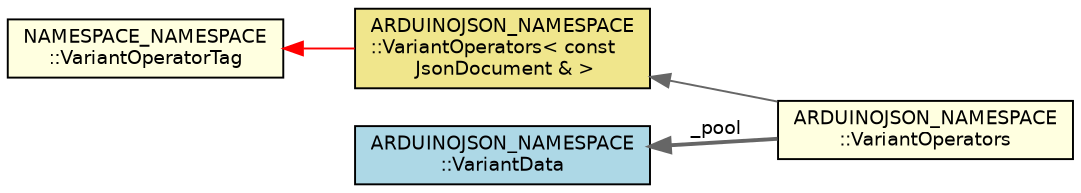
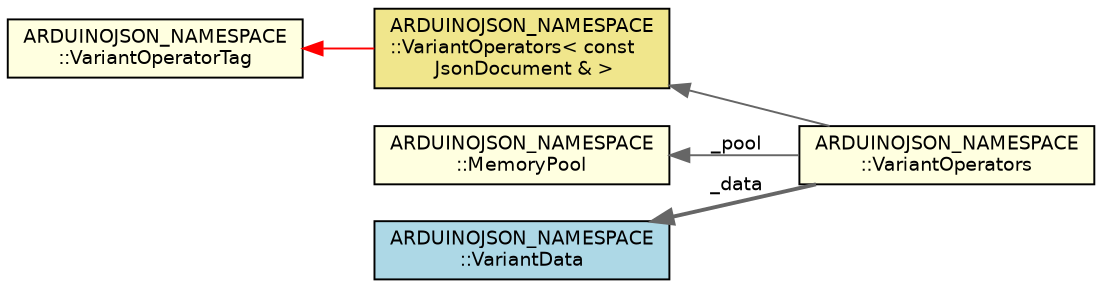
(146, 49) -> (155, 49)
(714, 129) -> (734, 185)
none -> (522, 155)
